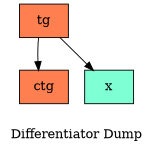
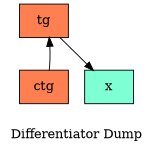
(38, 49) -> (50, 59)
